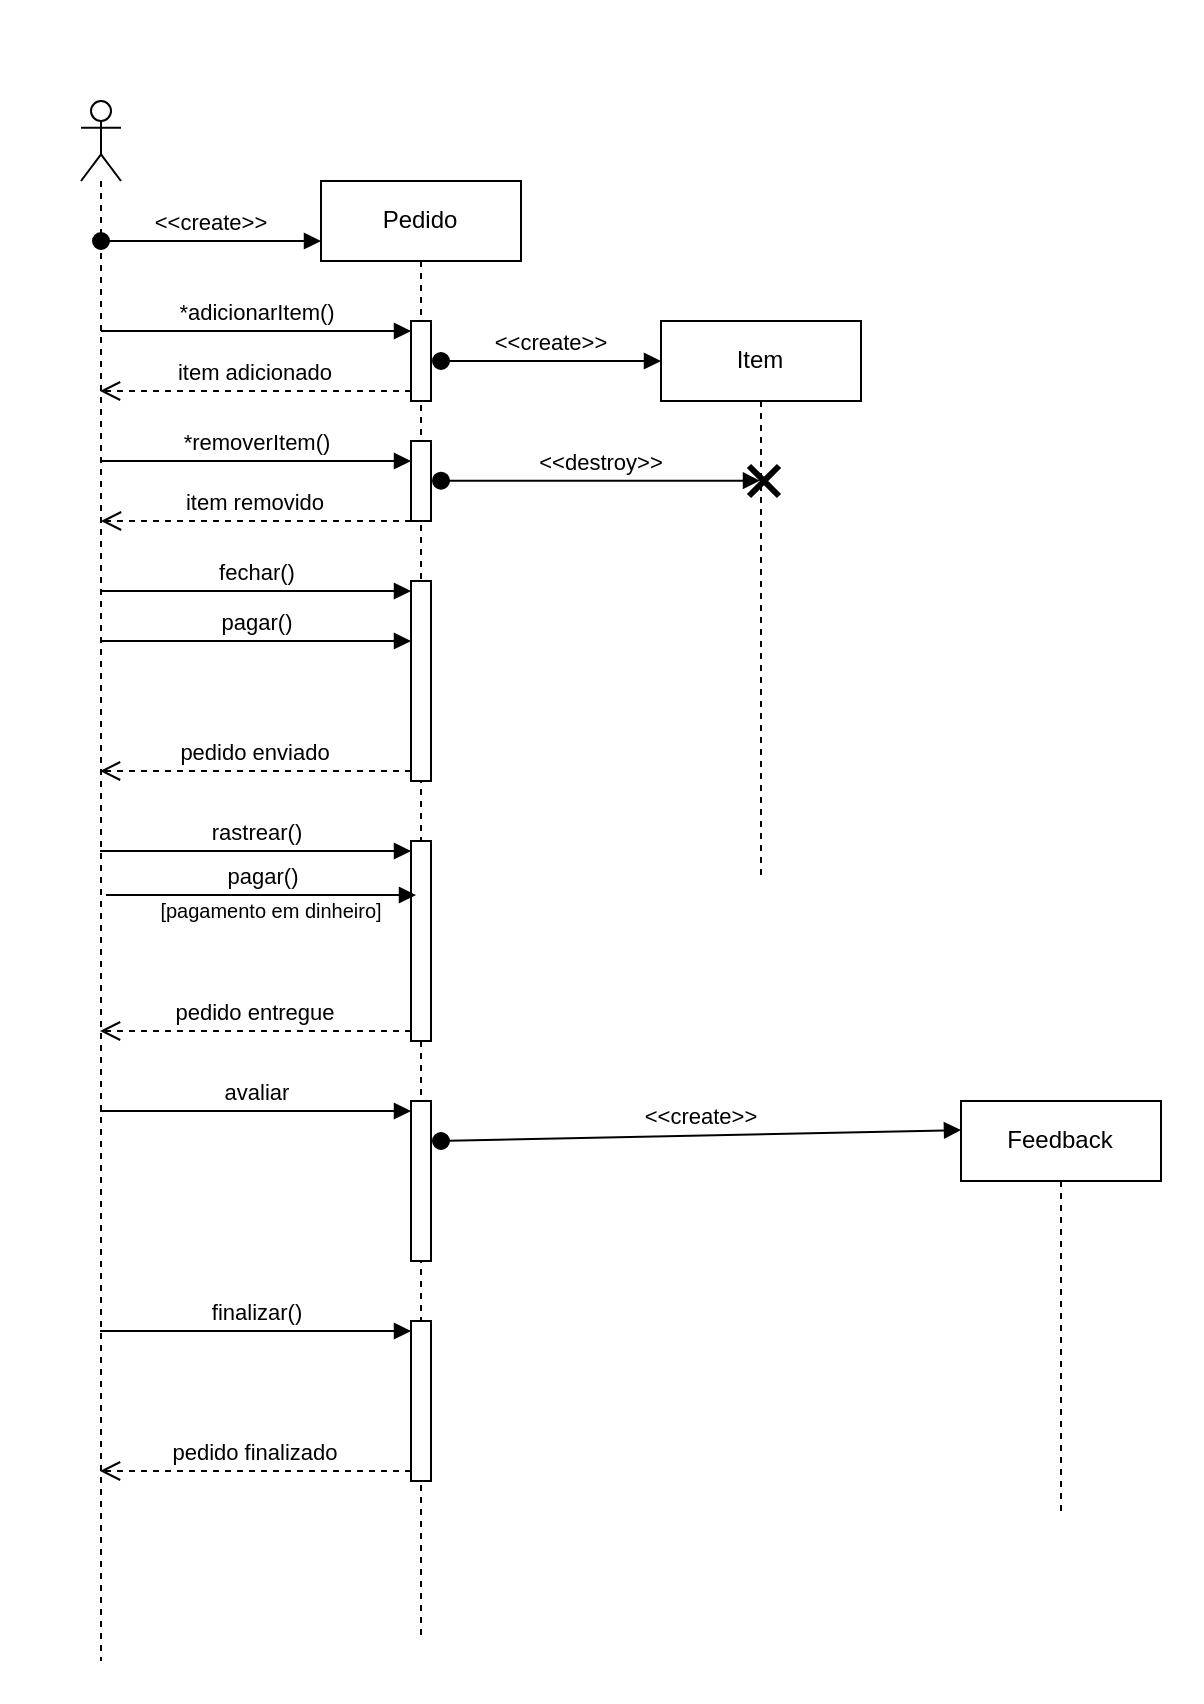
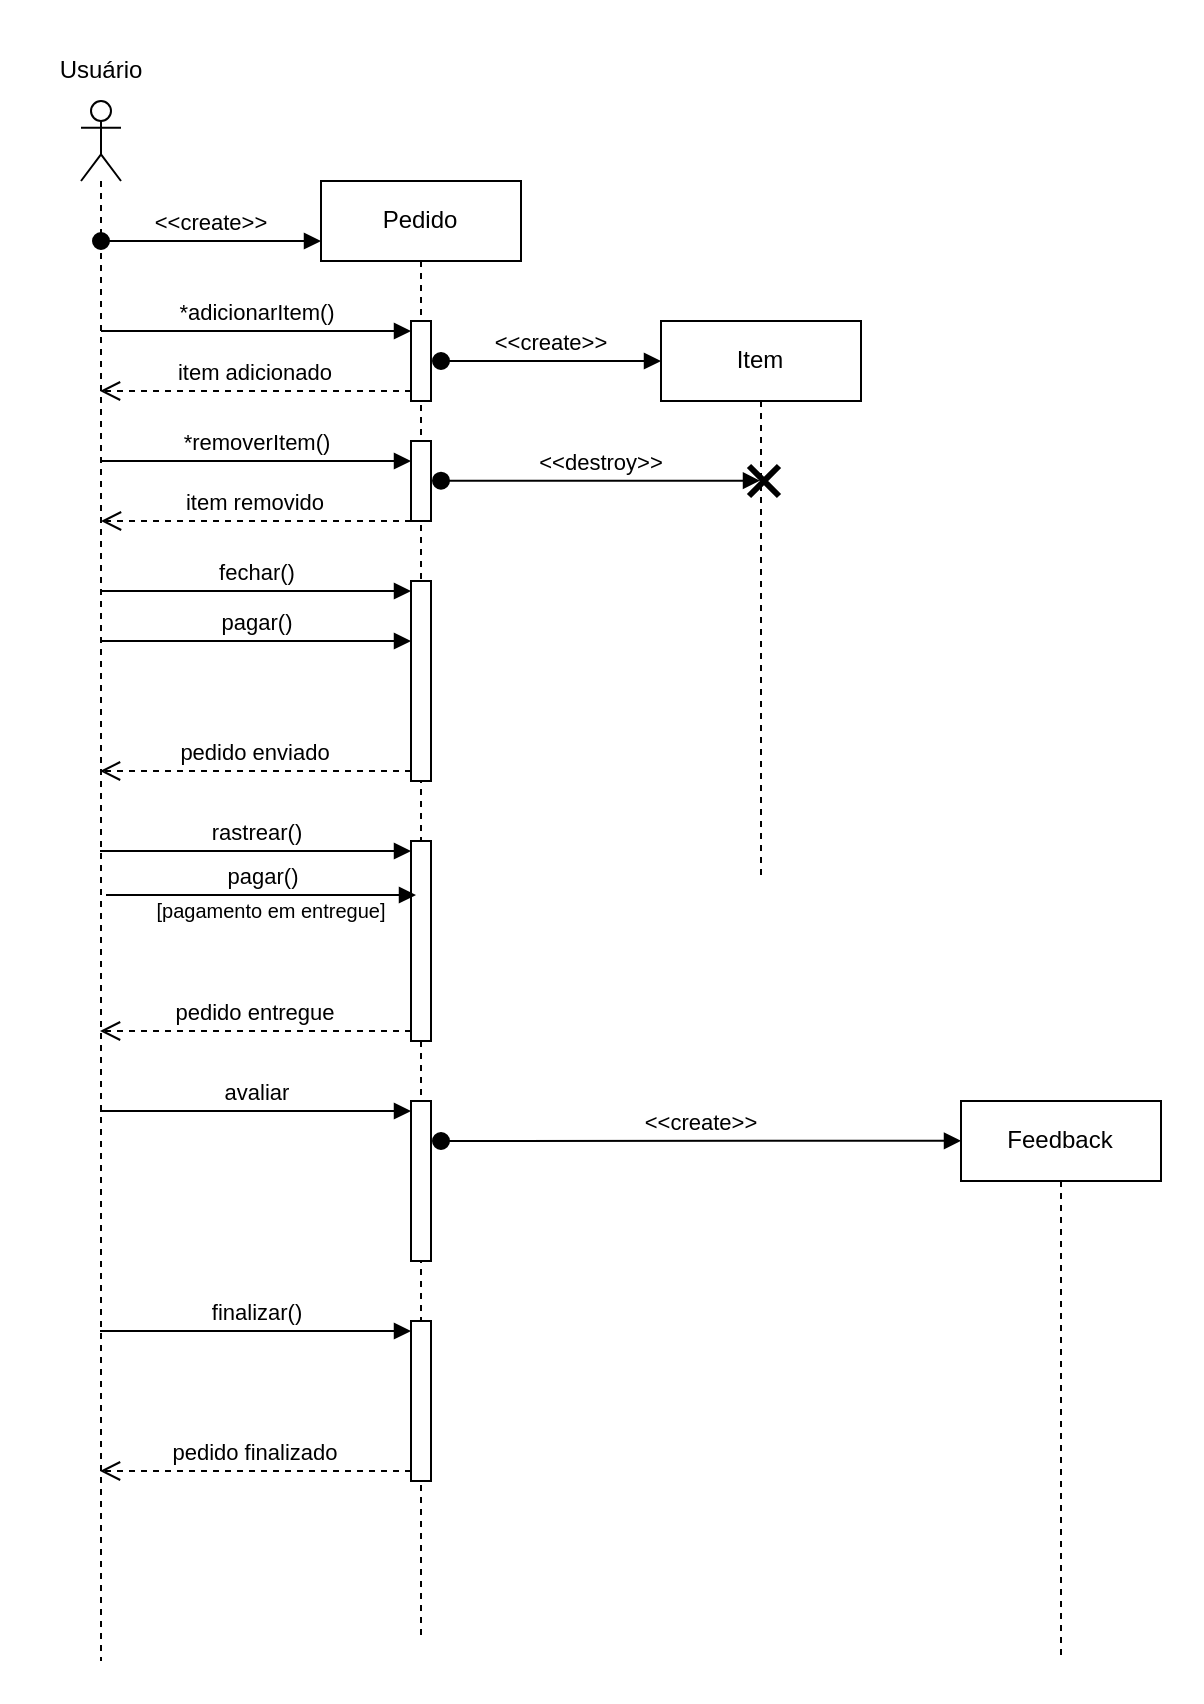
none -> (101, 71)
(272, 911) -> (272, 911)
(1061, 1306) -> (1061, 1381)
